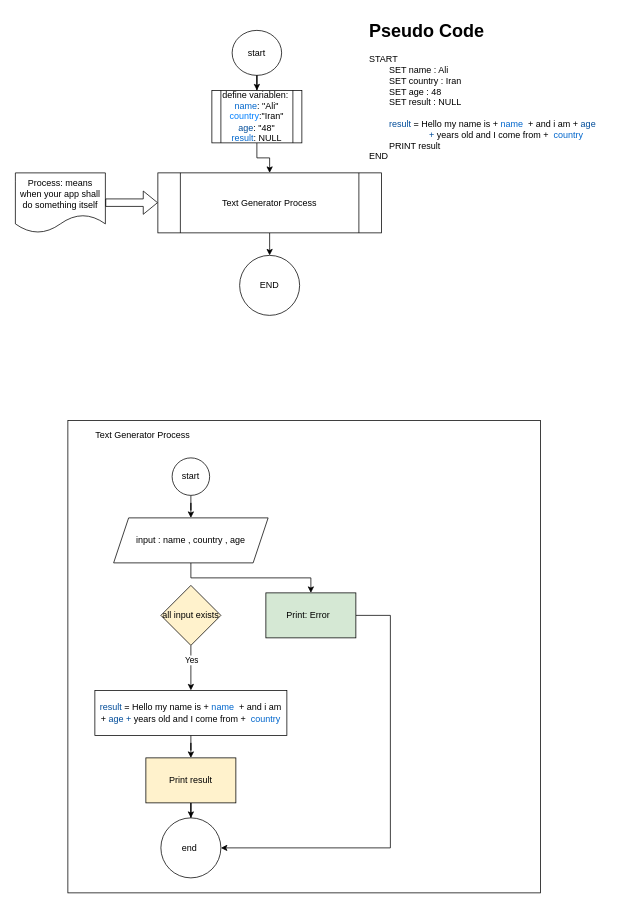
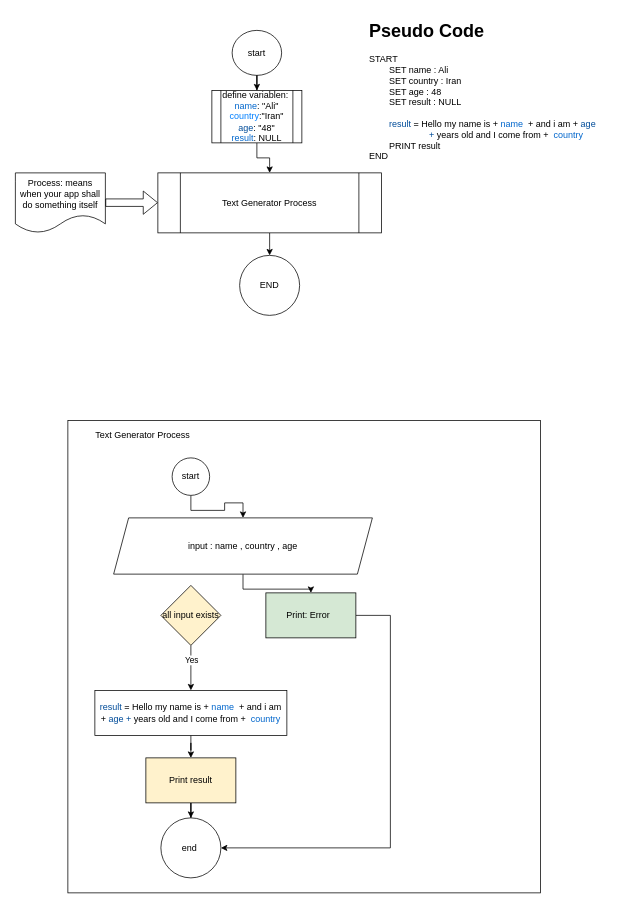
(191, 540) -> (243, 546)
